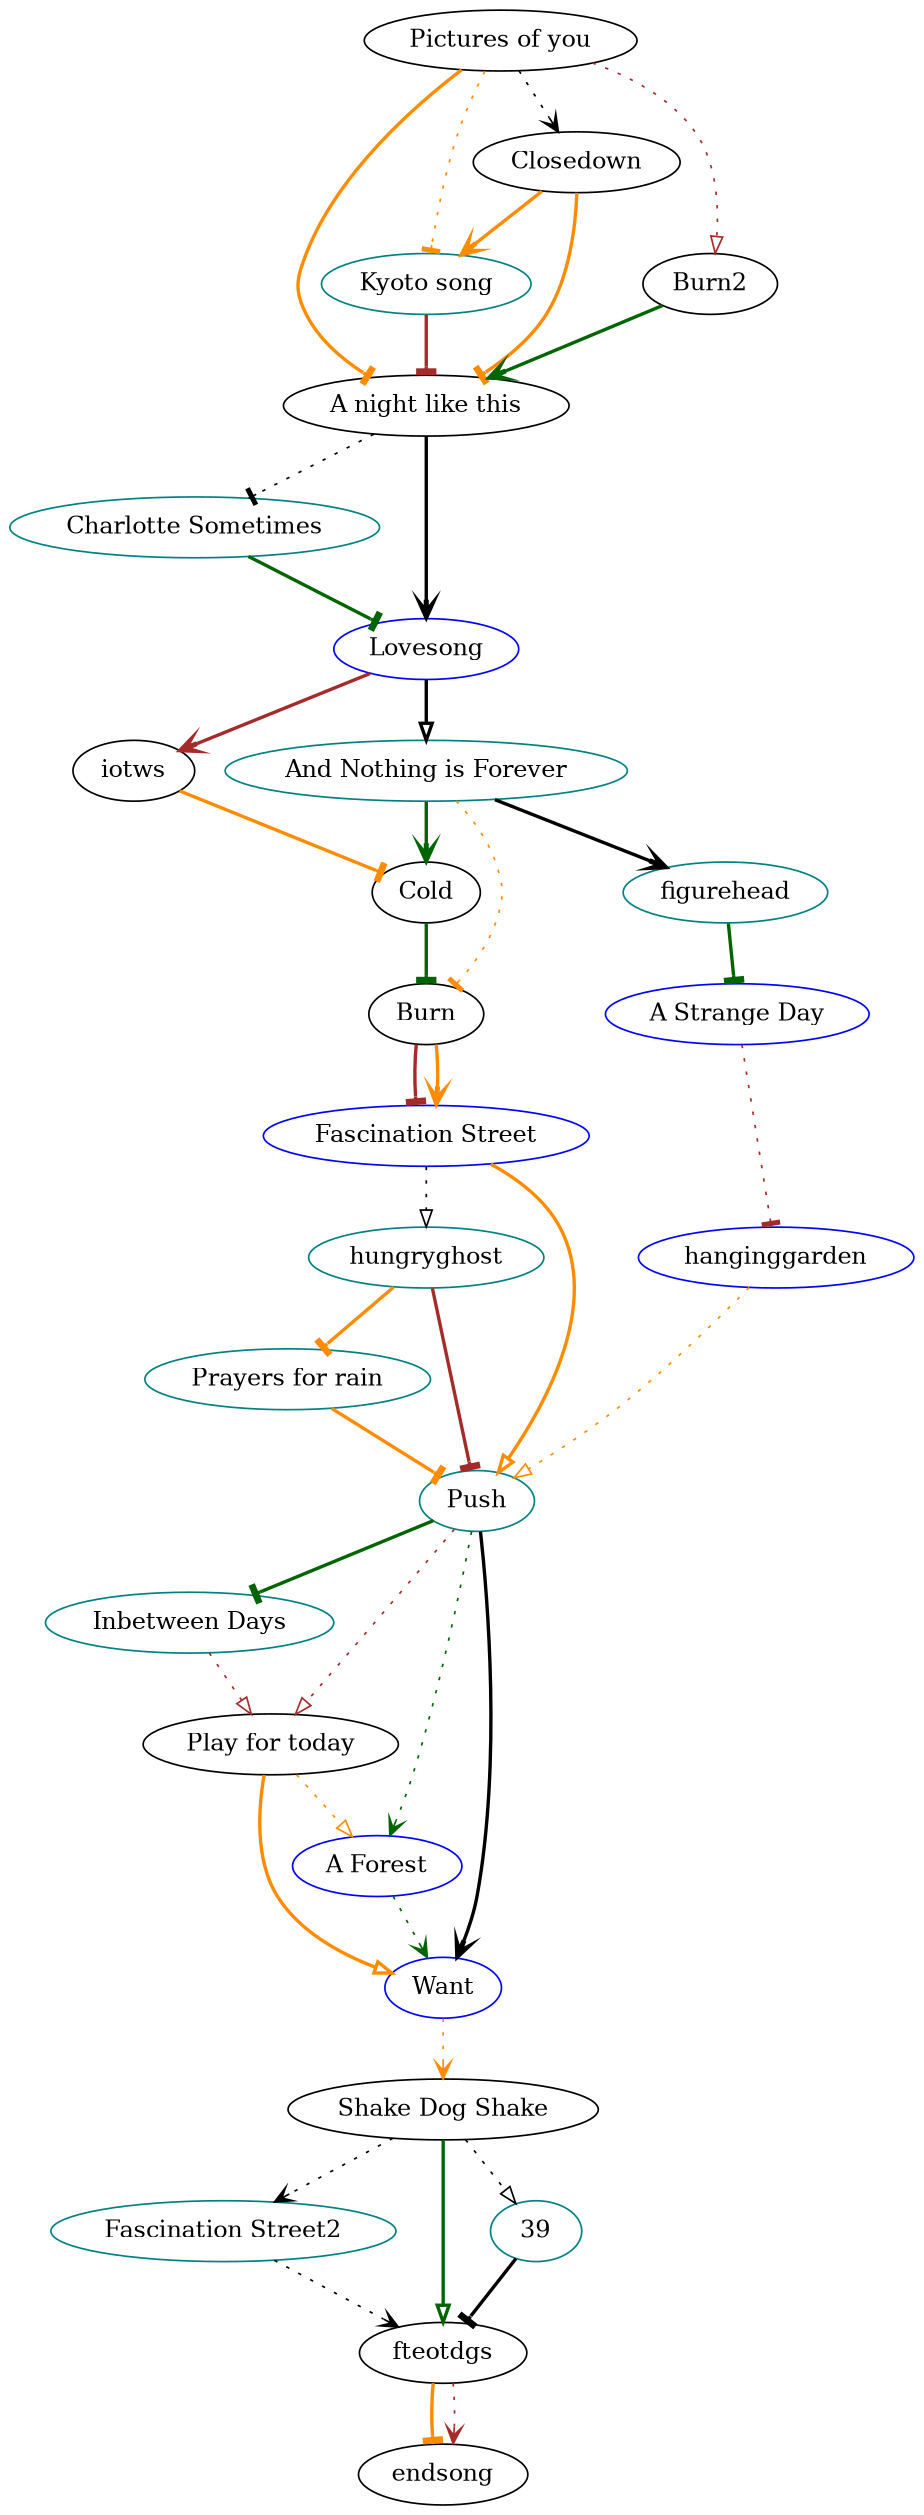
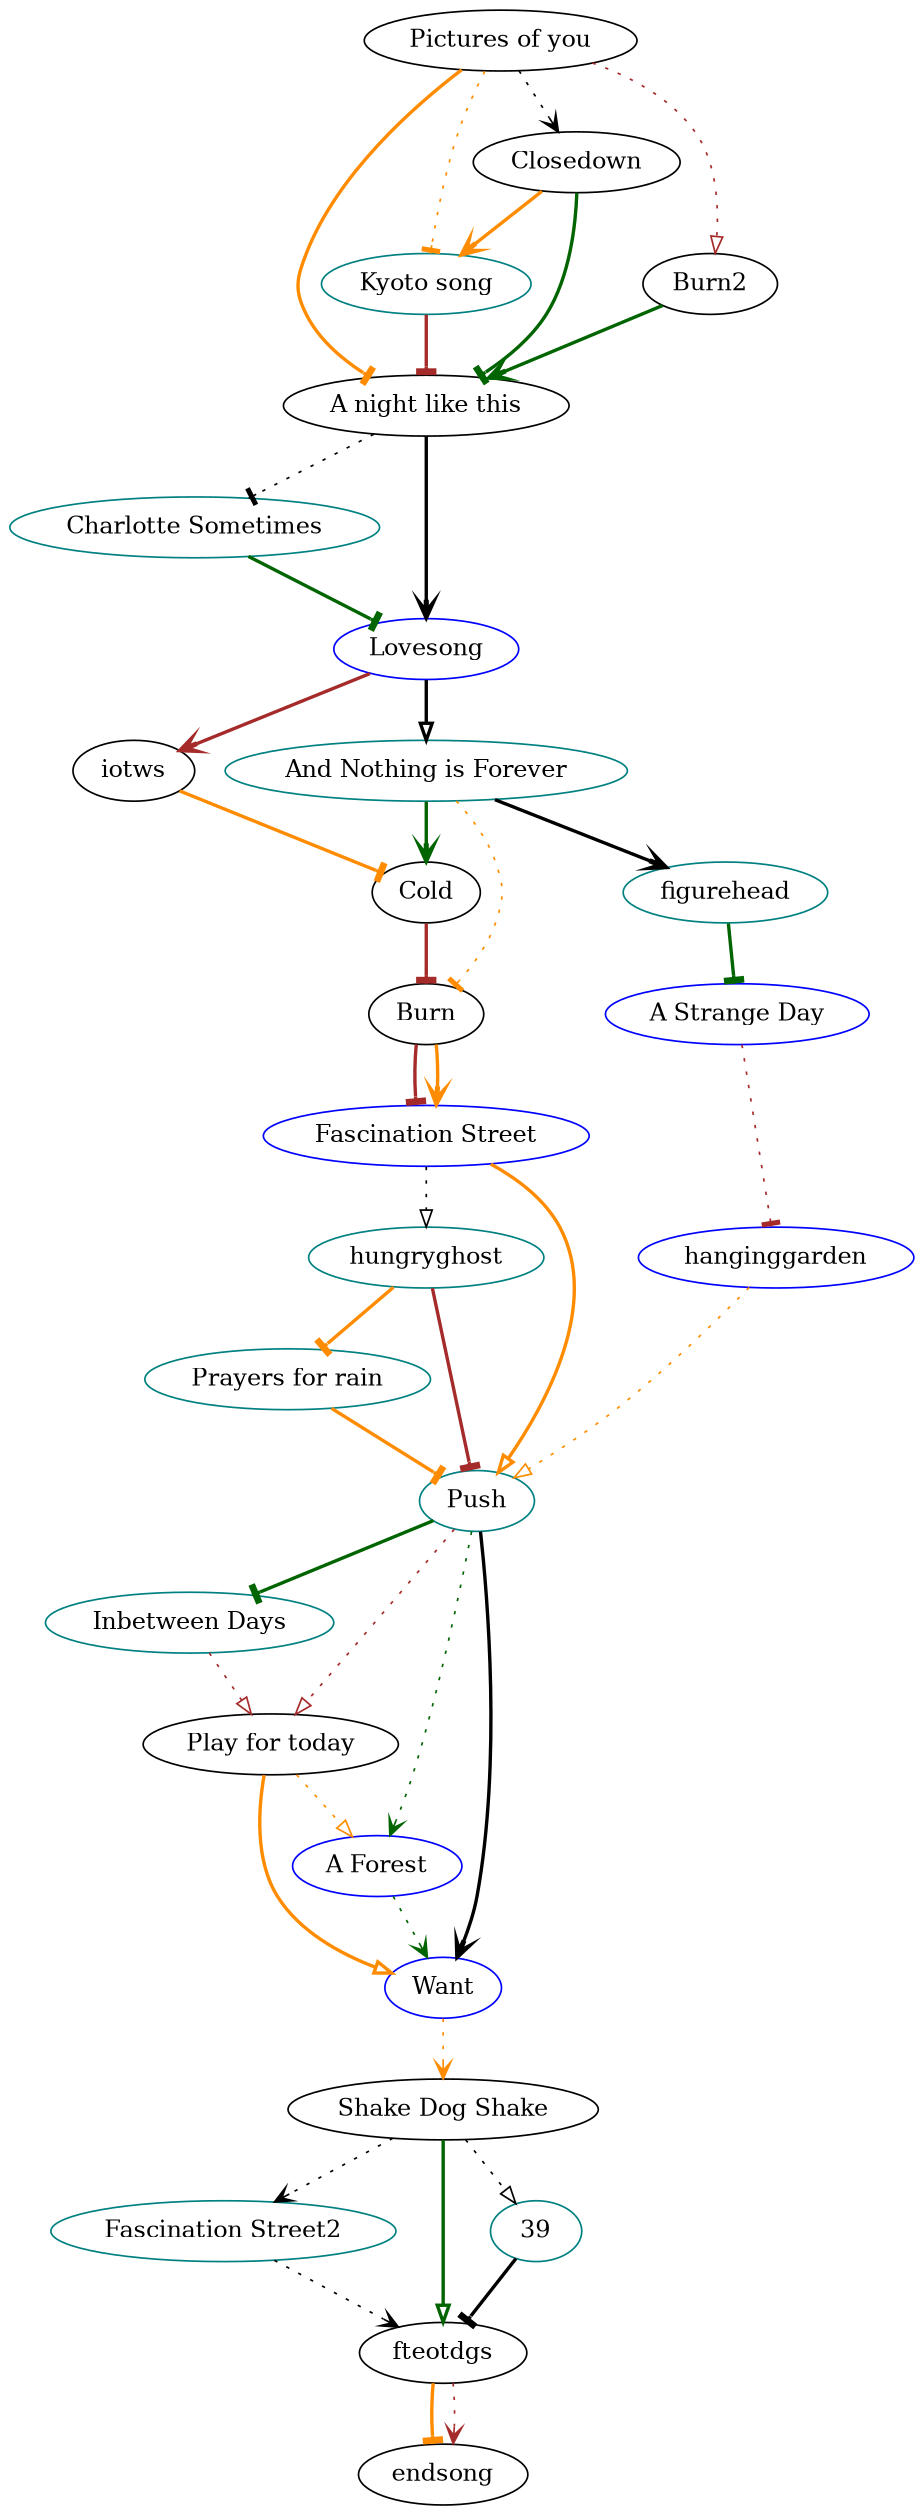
(556, 296) -> (556, 296)
(426, 949) -> (426, 949)
